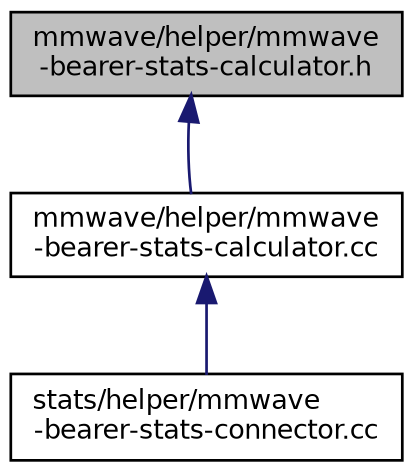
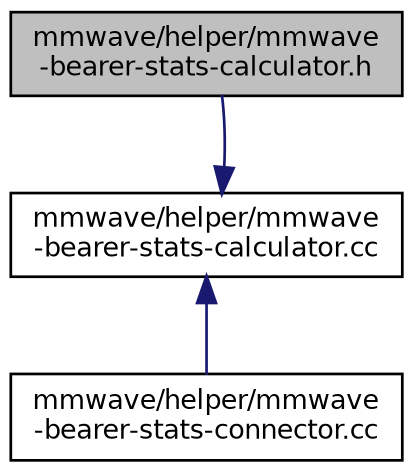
(189, 158) -> (225, 131)
(207, 417) -> (207, 417)
